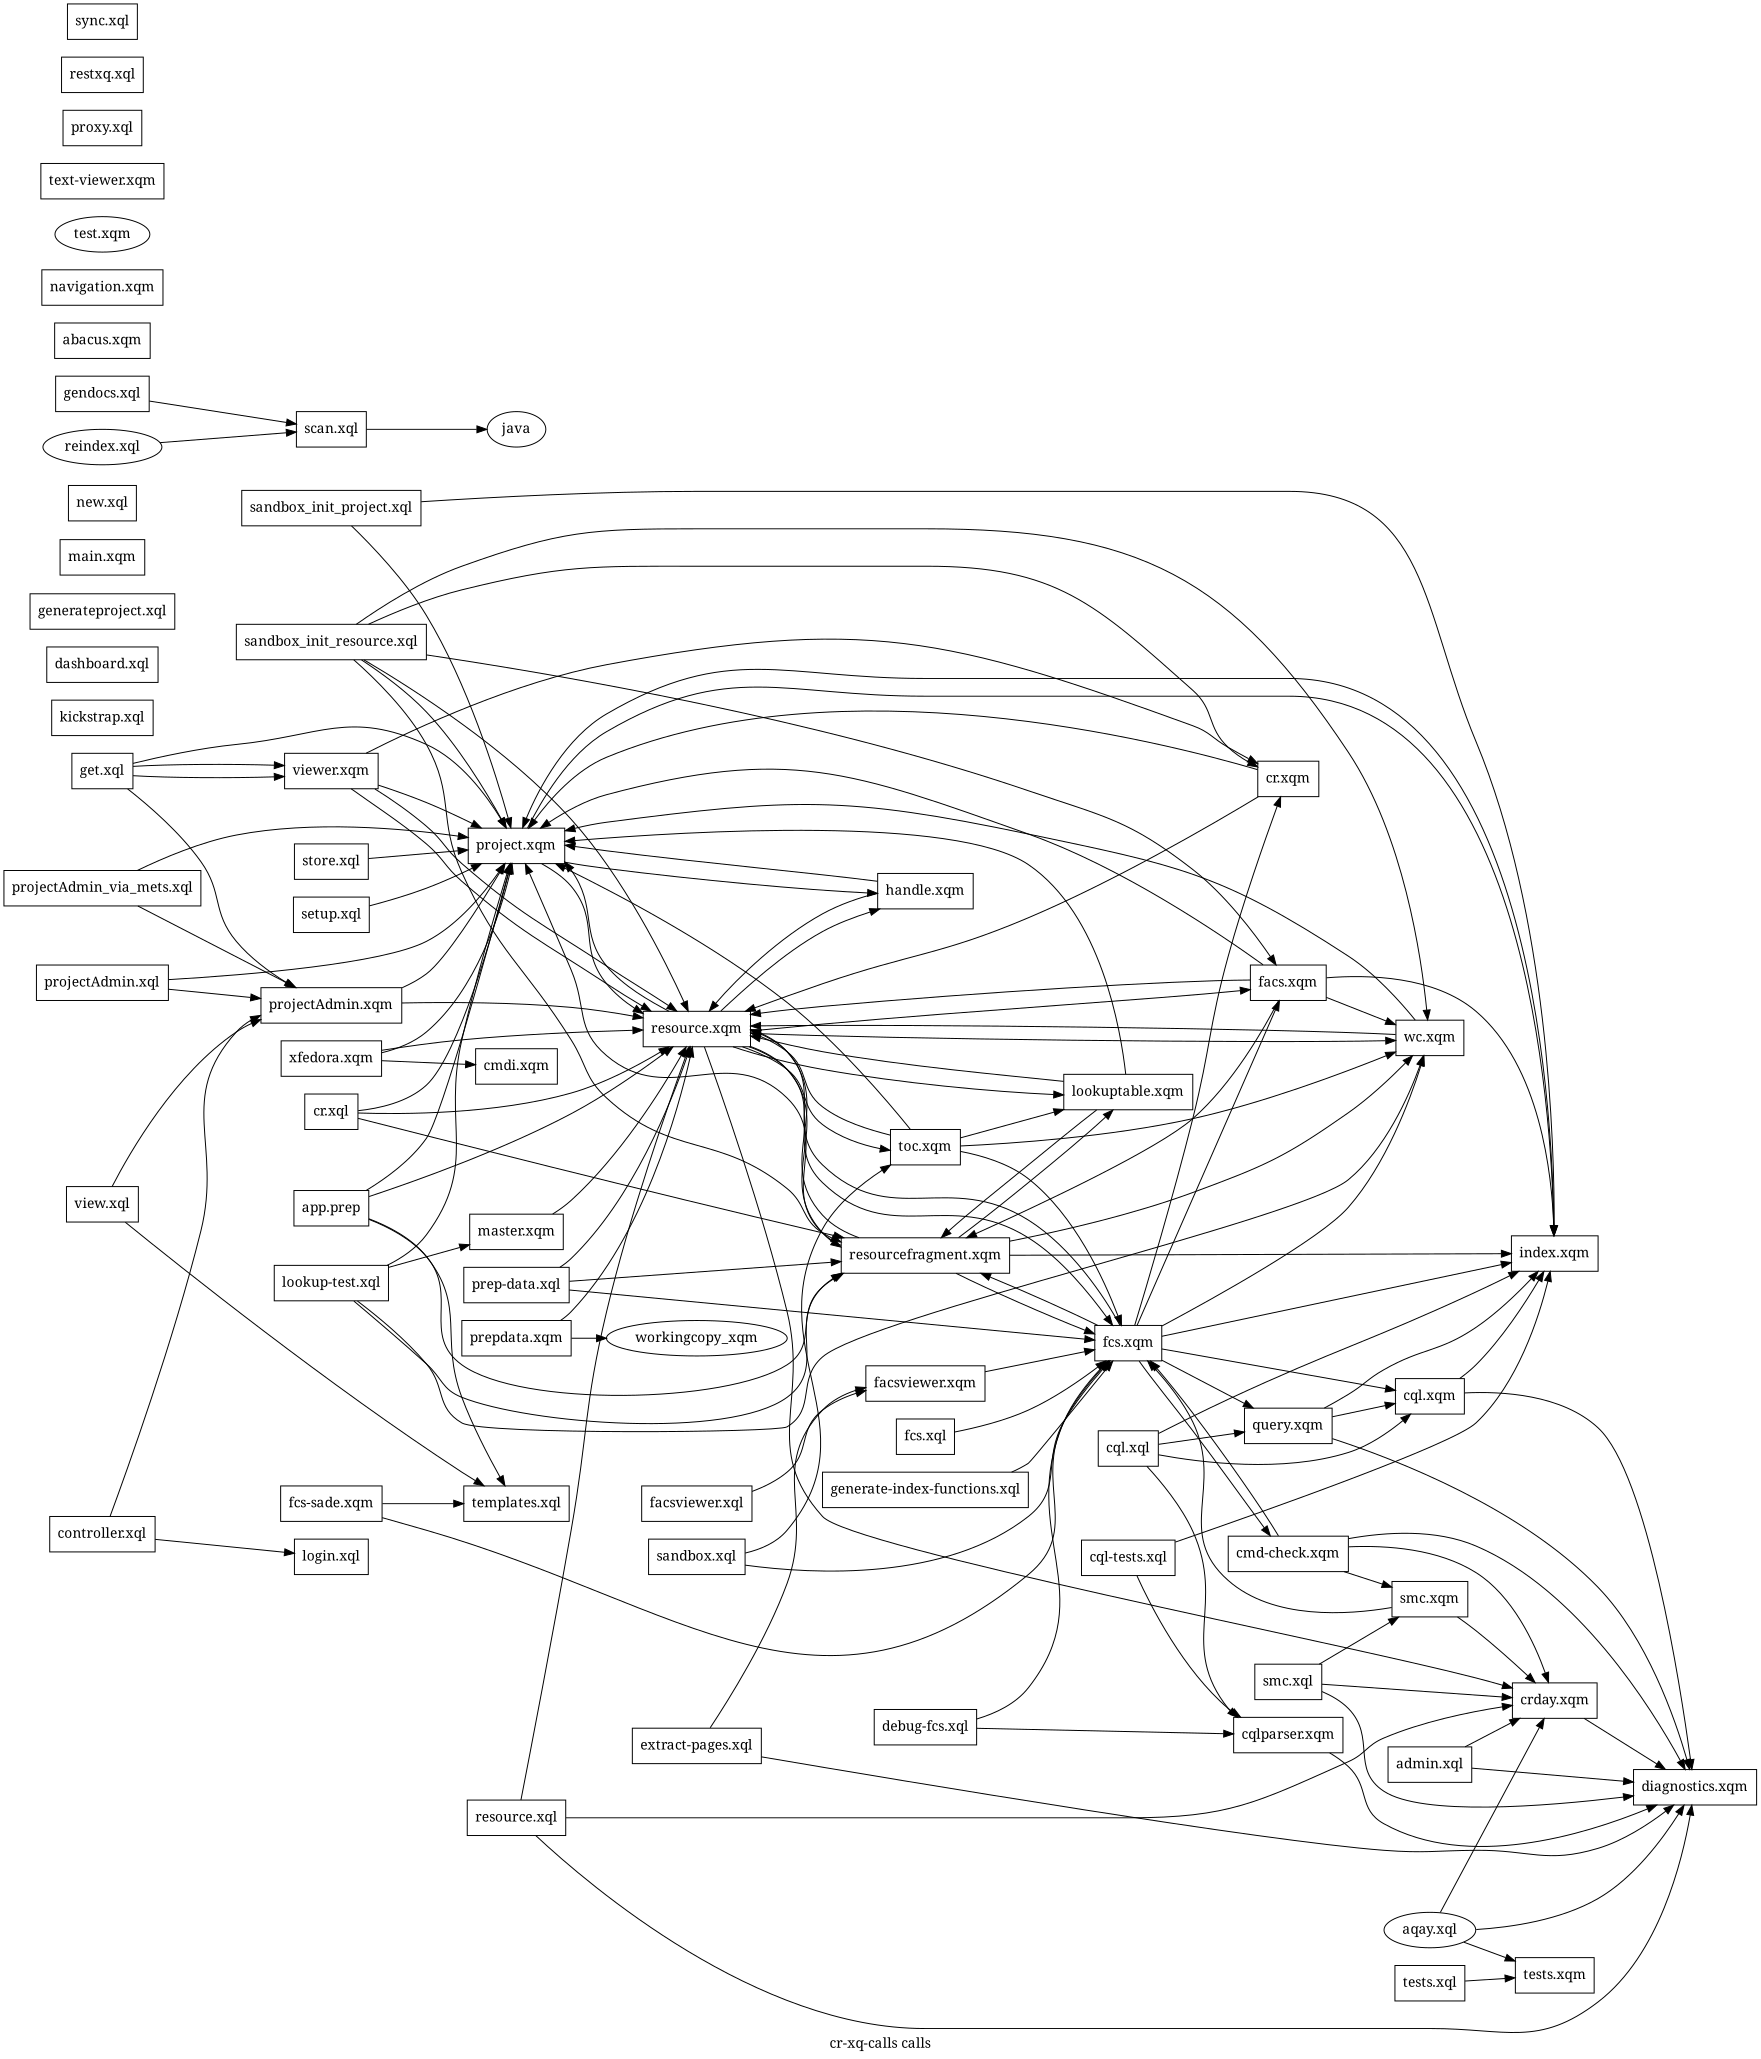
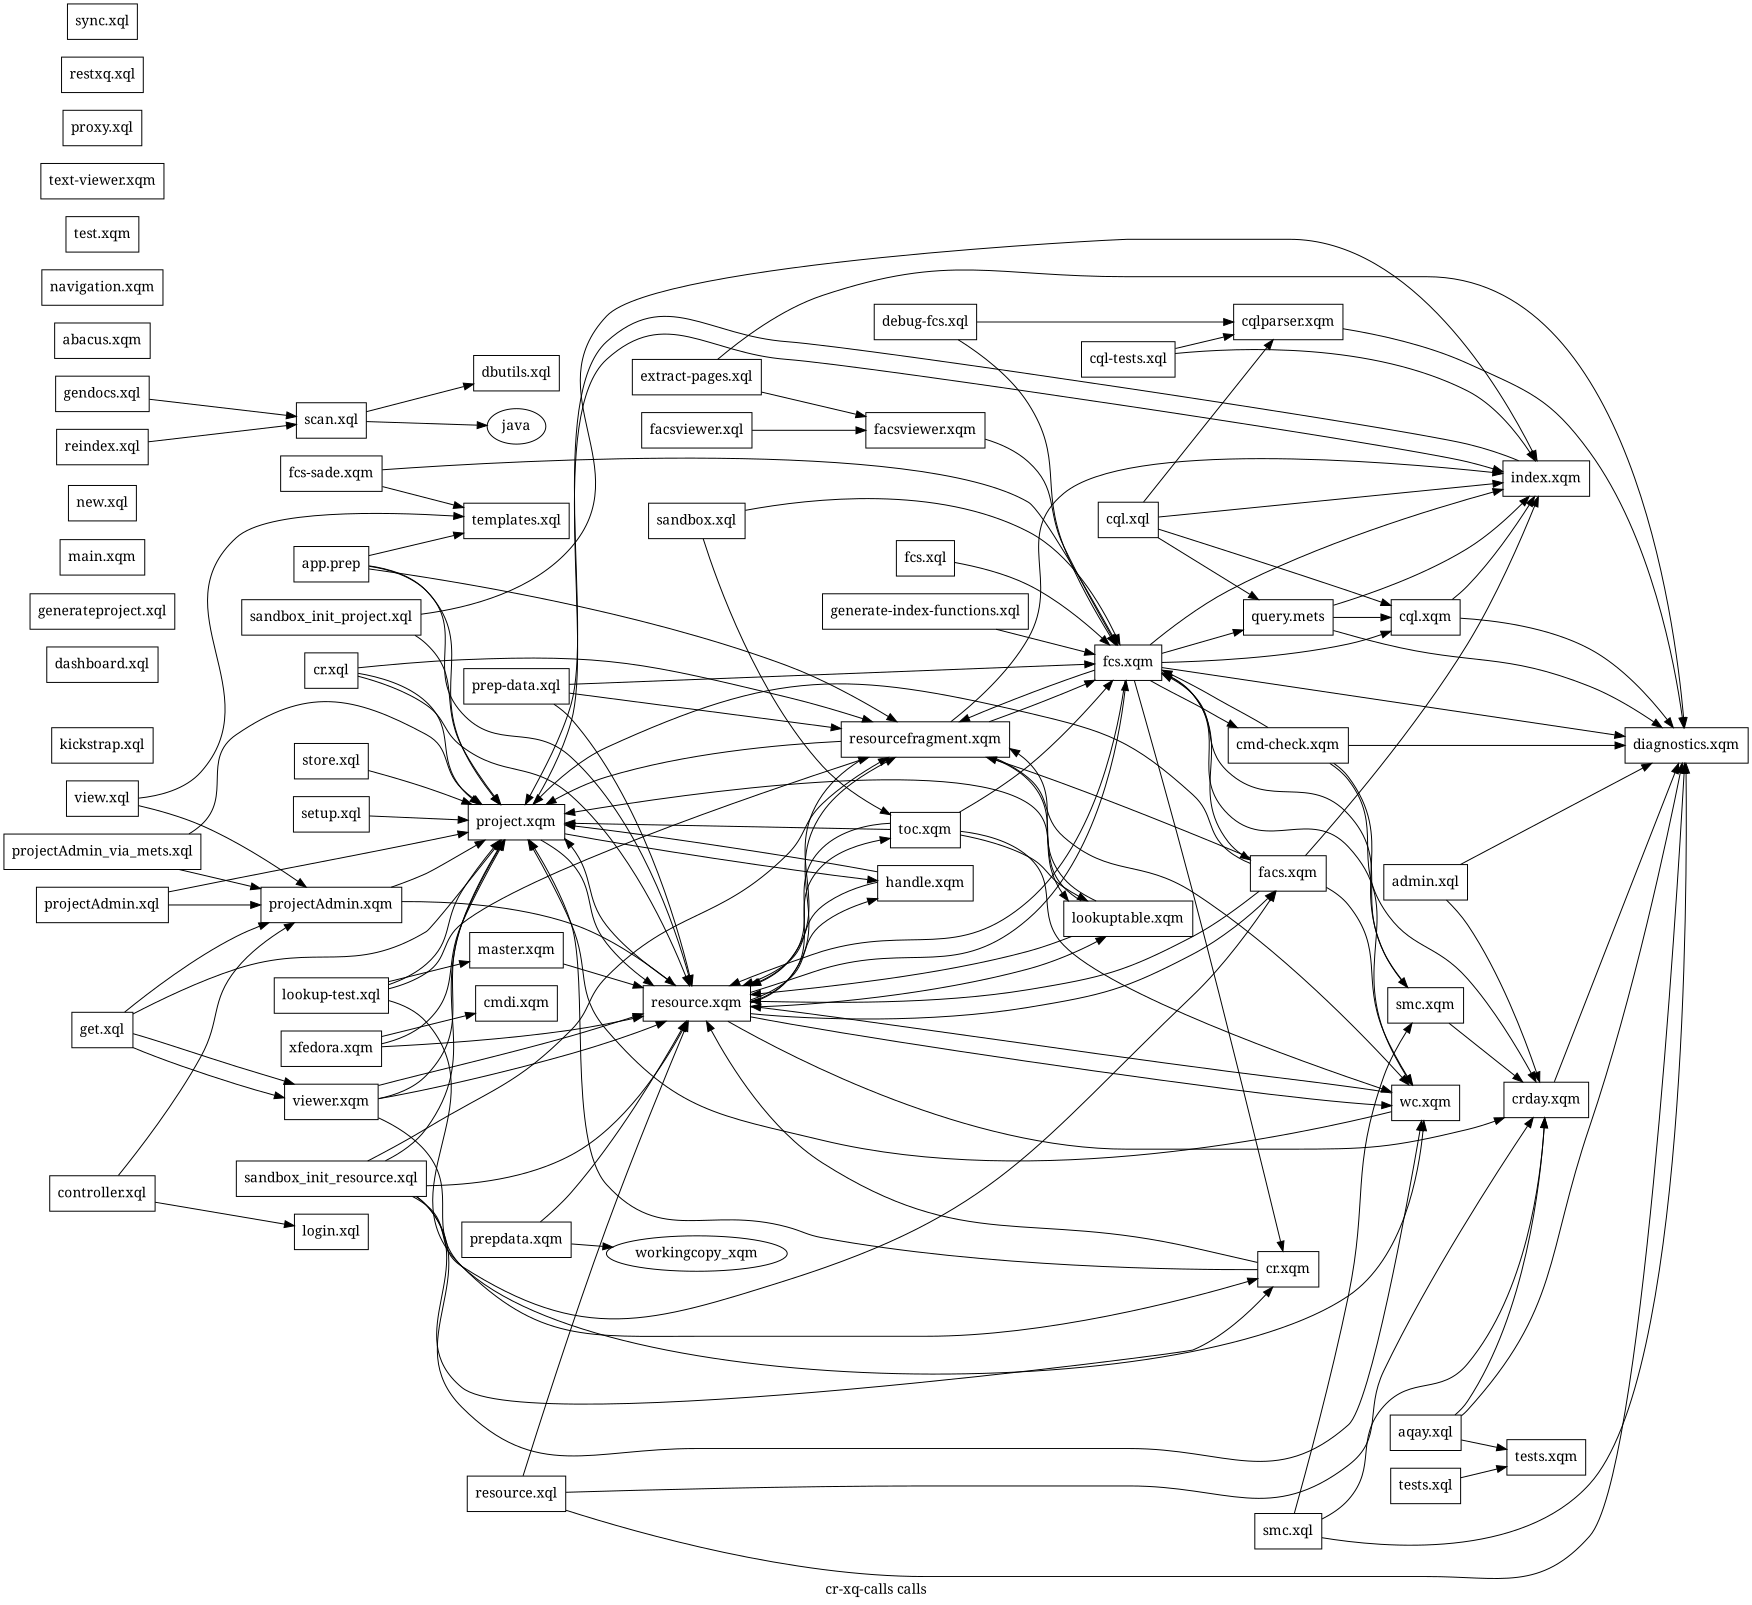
(102, 234) -> (102, 234)
none -> (516, 373)
(102, 447) -> (102, 447)
none -> (1388, 701)
(1288, 1426) -> (1288, 617)
(1430, 1930) -> (1426, 1433)
